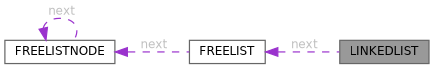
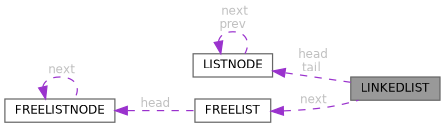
(152, 45) -> (154, 104)
none -> (233, 65)
